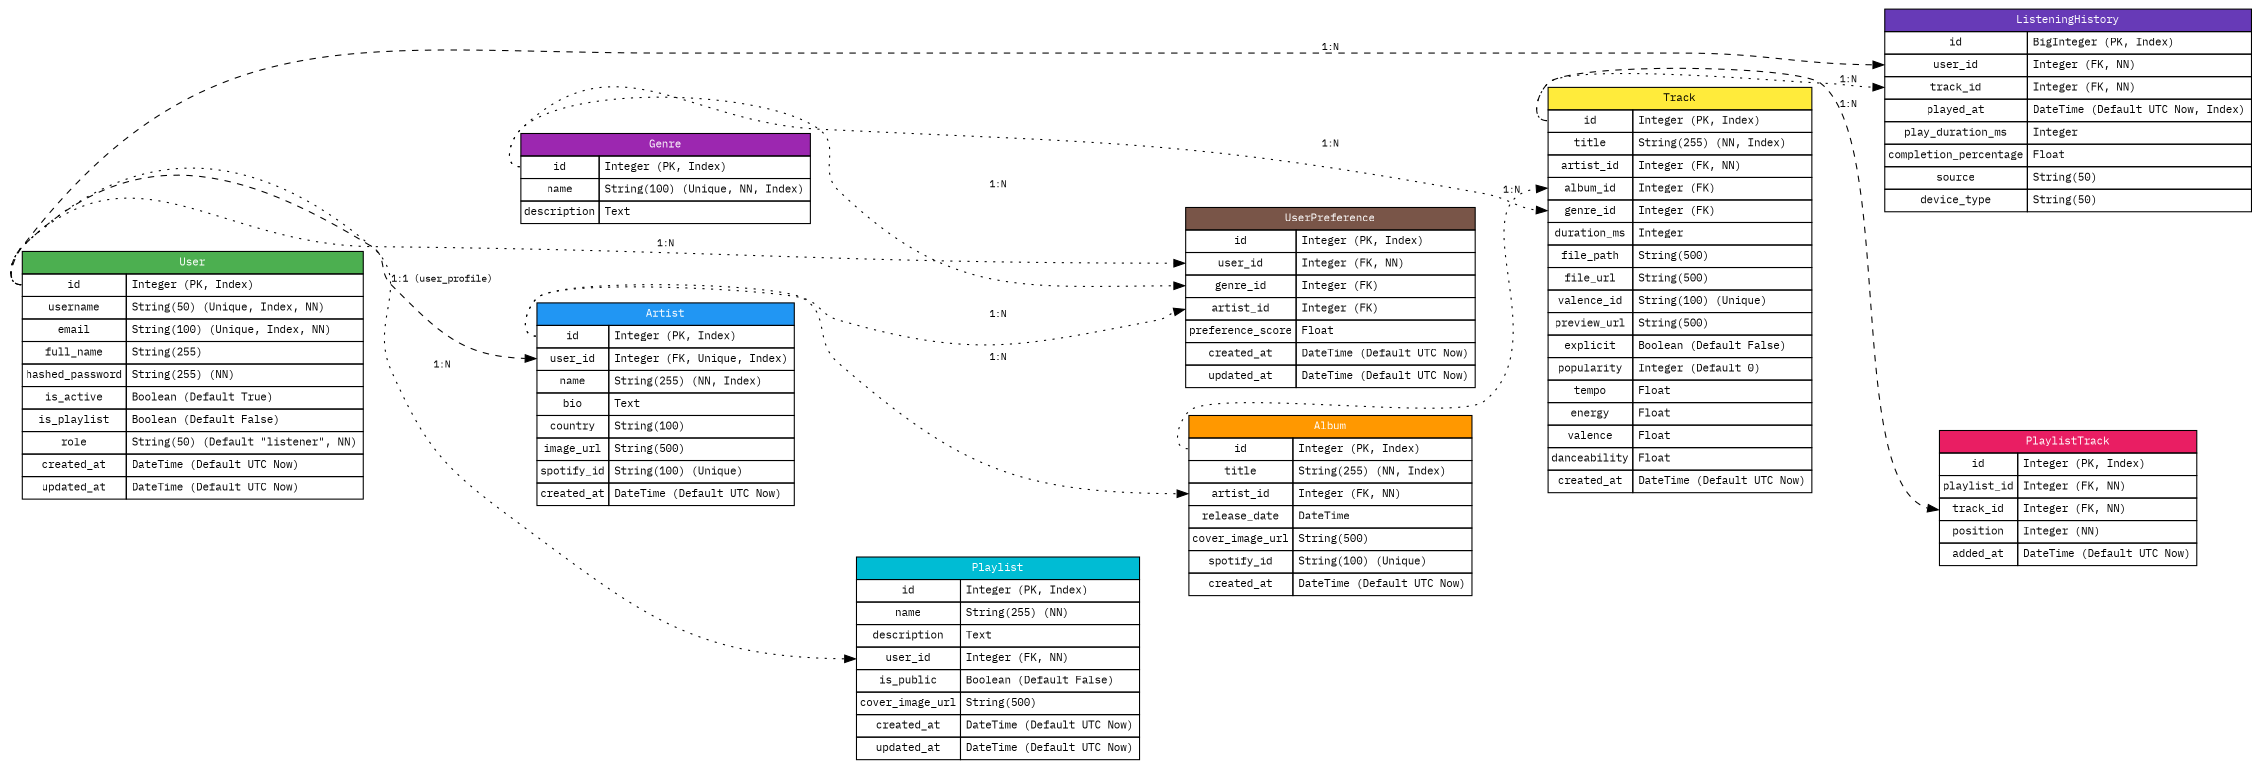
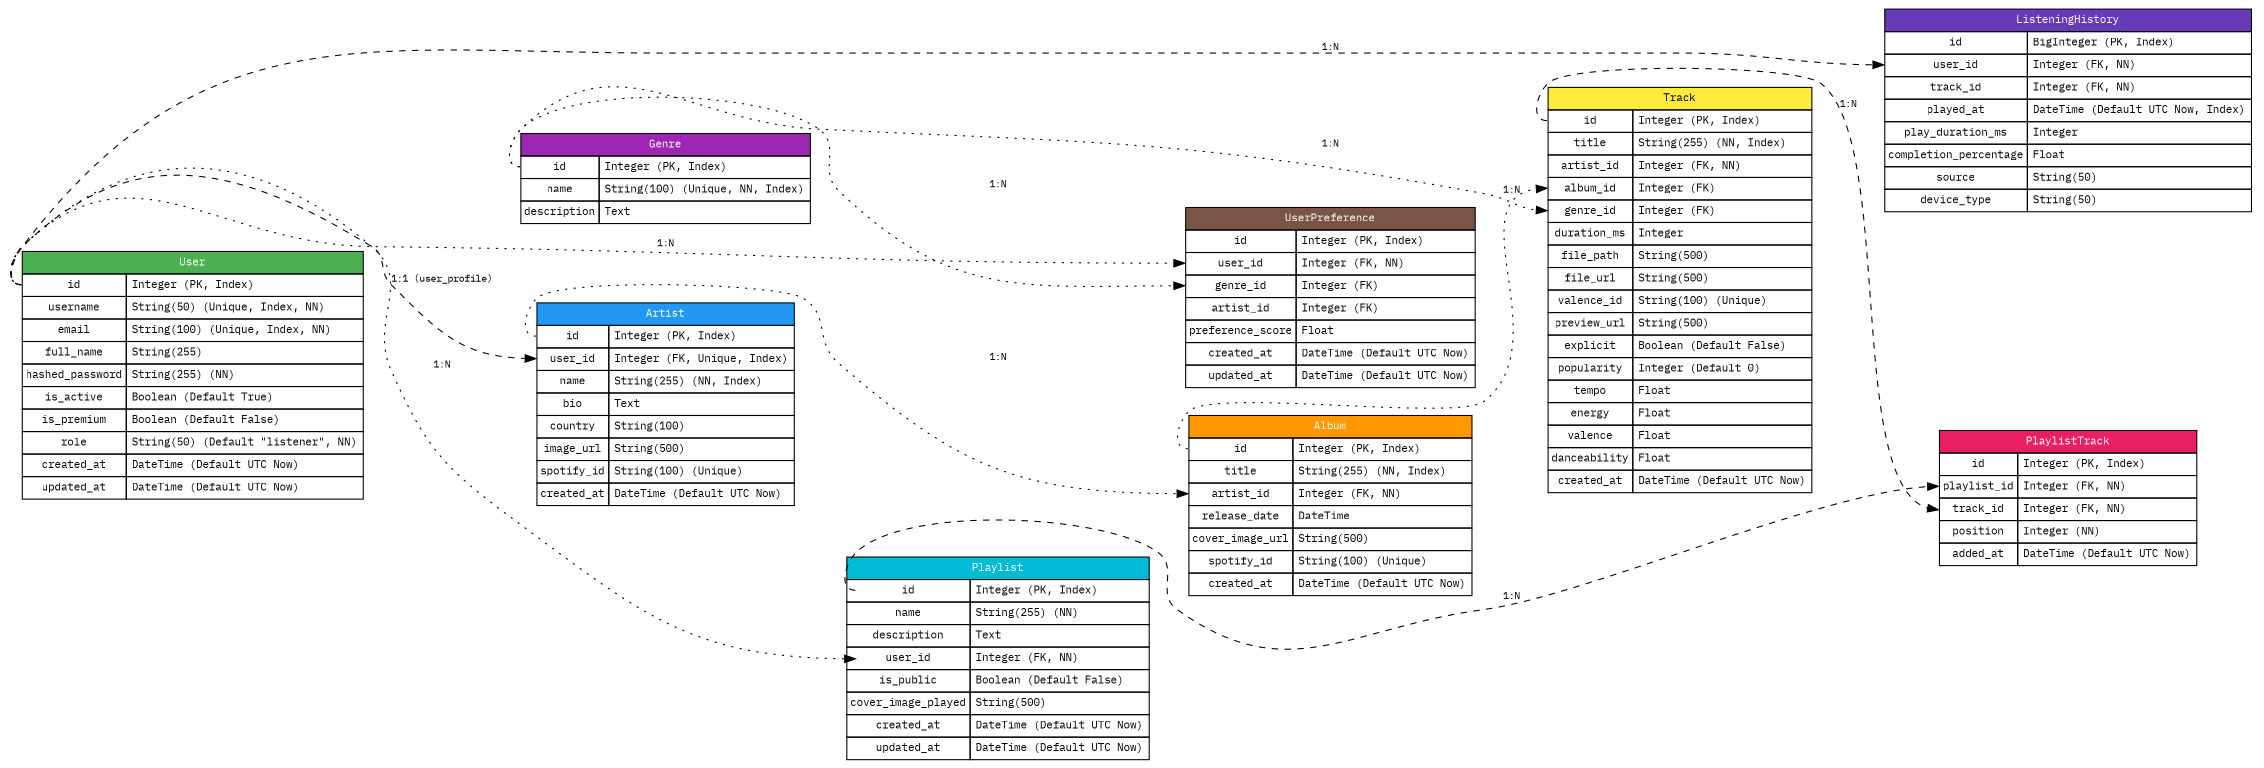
(1687, 75) -> none
(831, 317) -> none
(74, 420) -> (74, 420)
none -> (1346, 641)
(908, 703) -> (908, 703)
